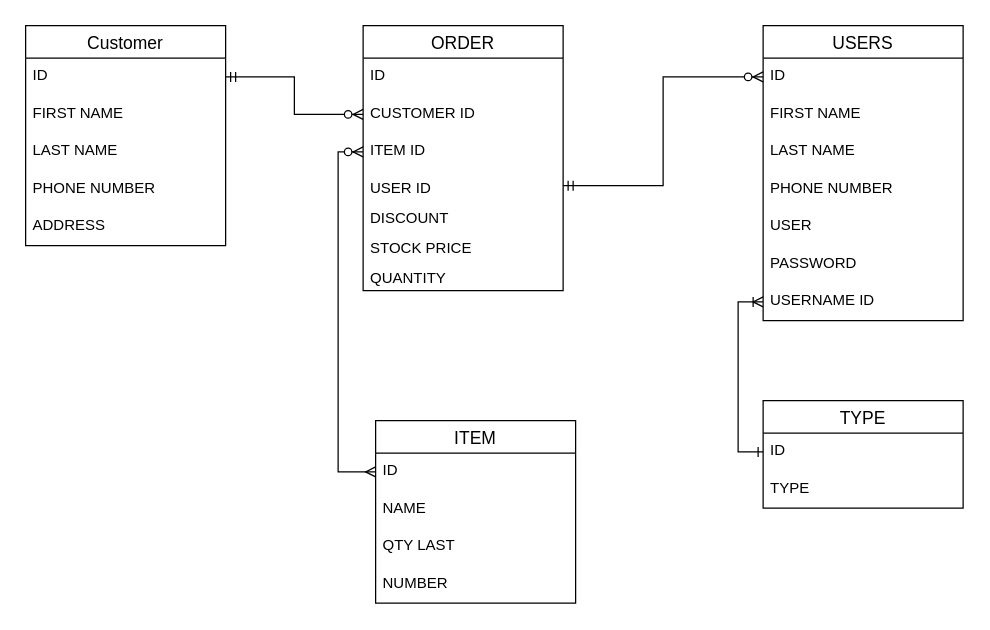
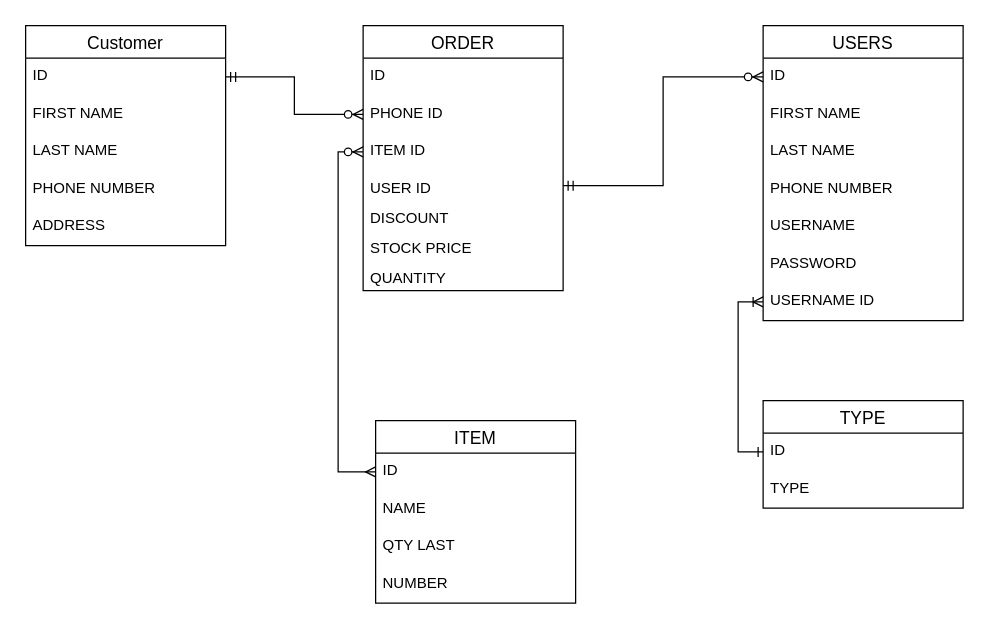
(414, 113) -> (402, 113)
(787, 225) -> (804, 225)
